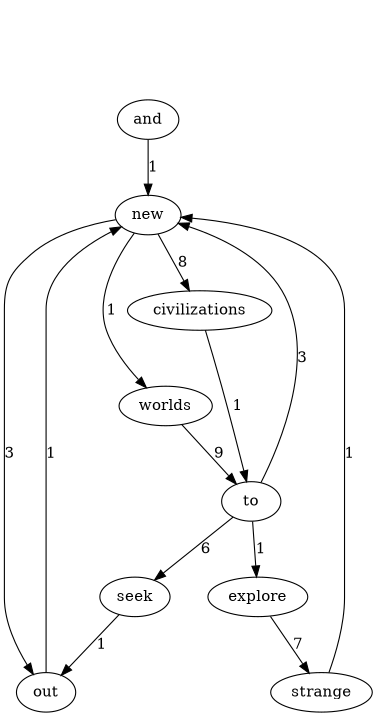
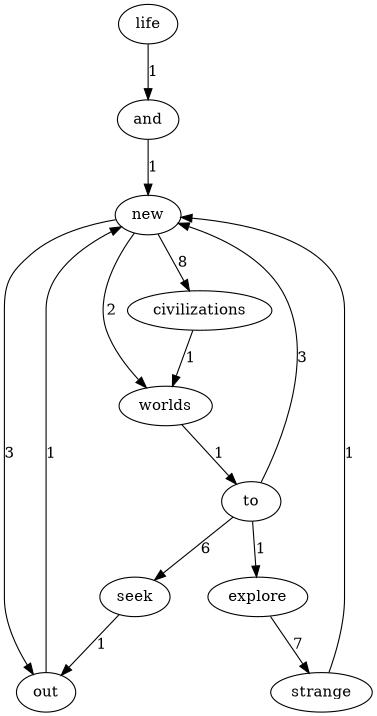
none -> (148, 24)
(112, 311) -> (112, 311)
(225, 400) -> (185, 353)
(219, 454) -> (219, 454)
